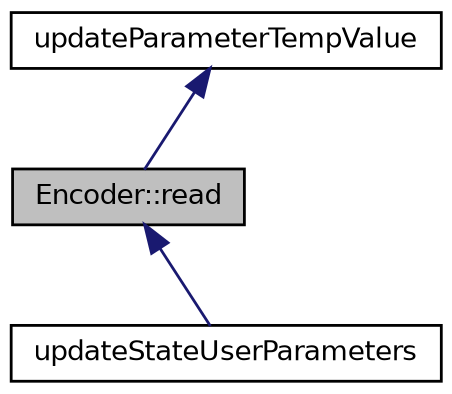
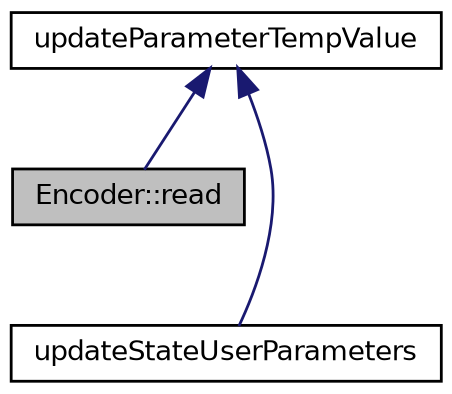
(185, 287) -> (272, 211)
